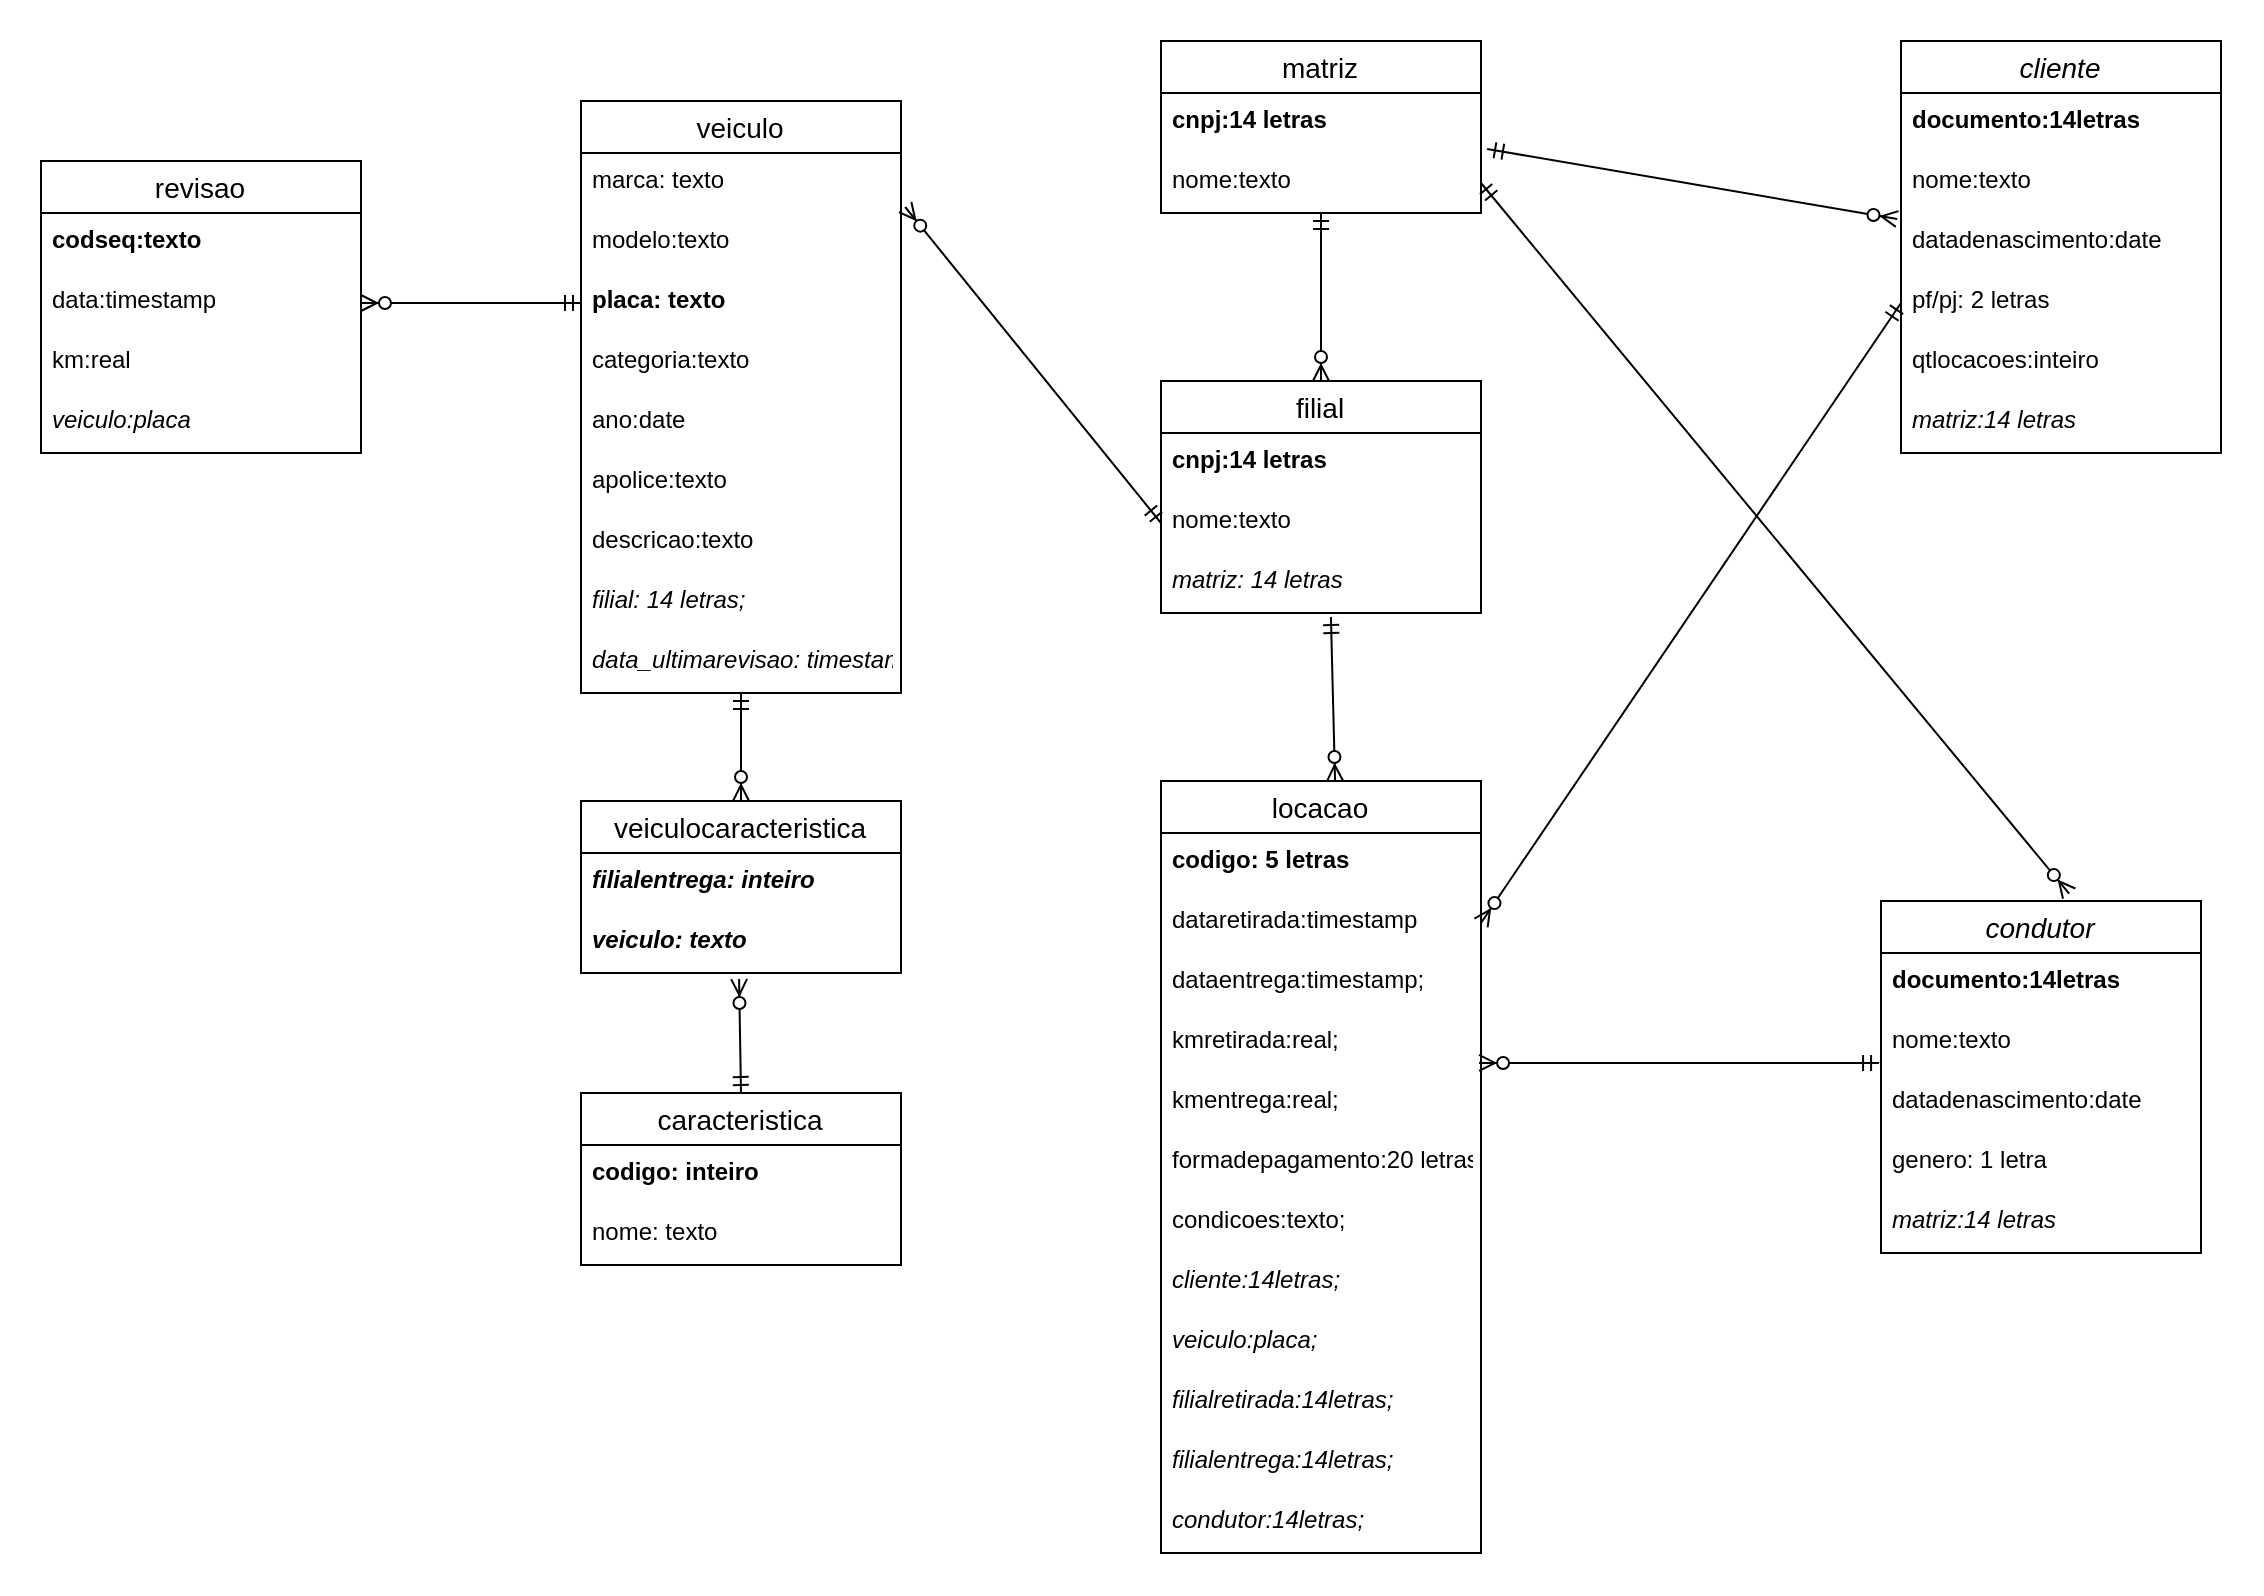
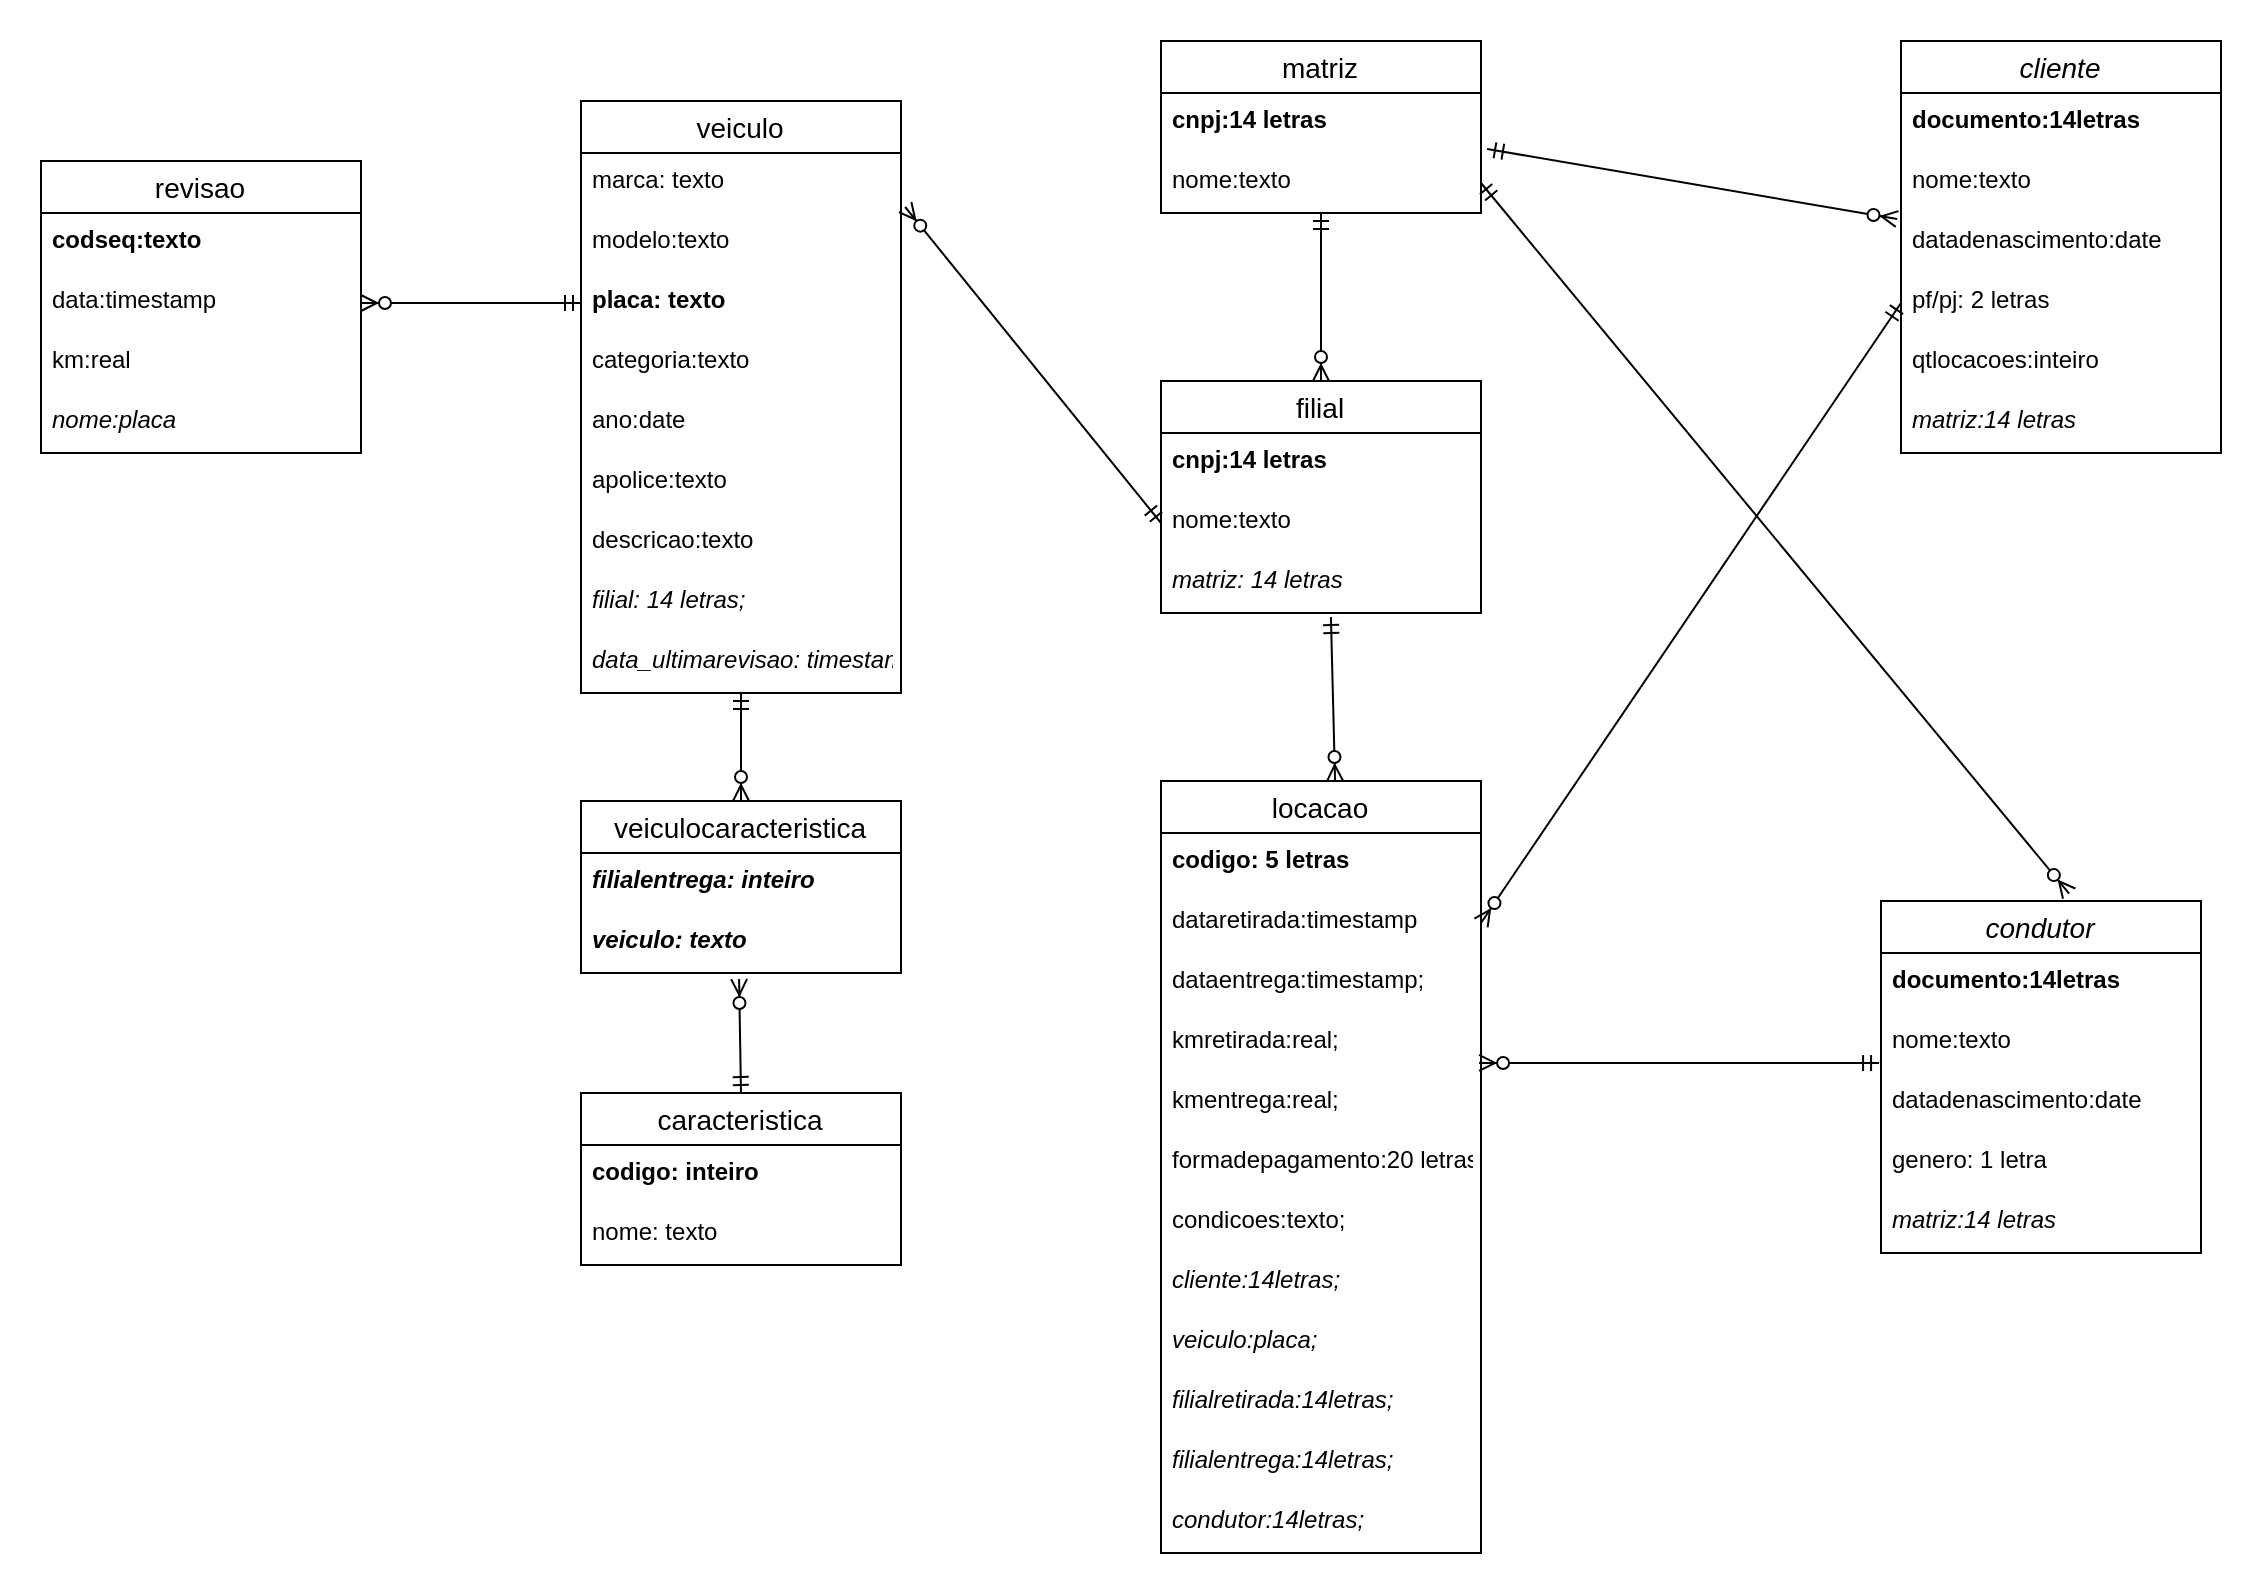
(127, 420) -> (113, 420)
